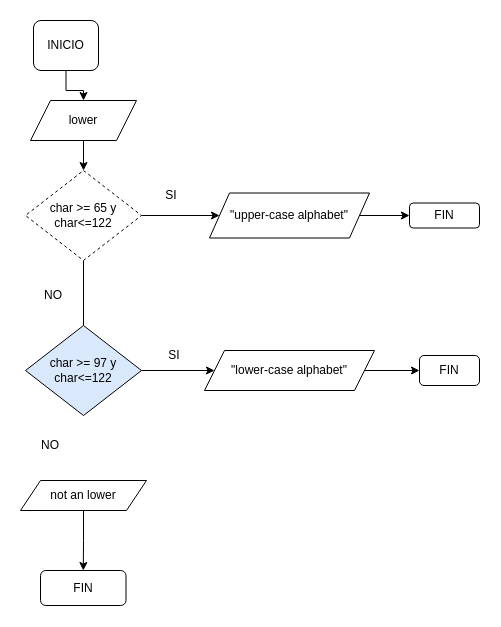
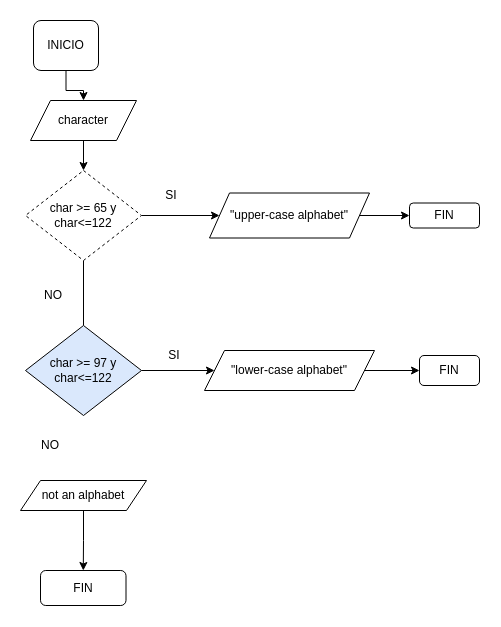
(84, 121) -> (84, 121)
(84, 496) -> (84, 496)
